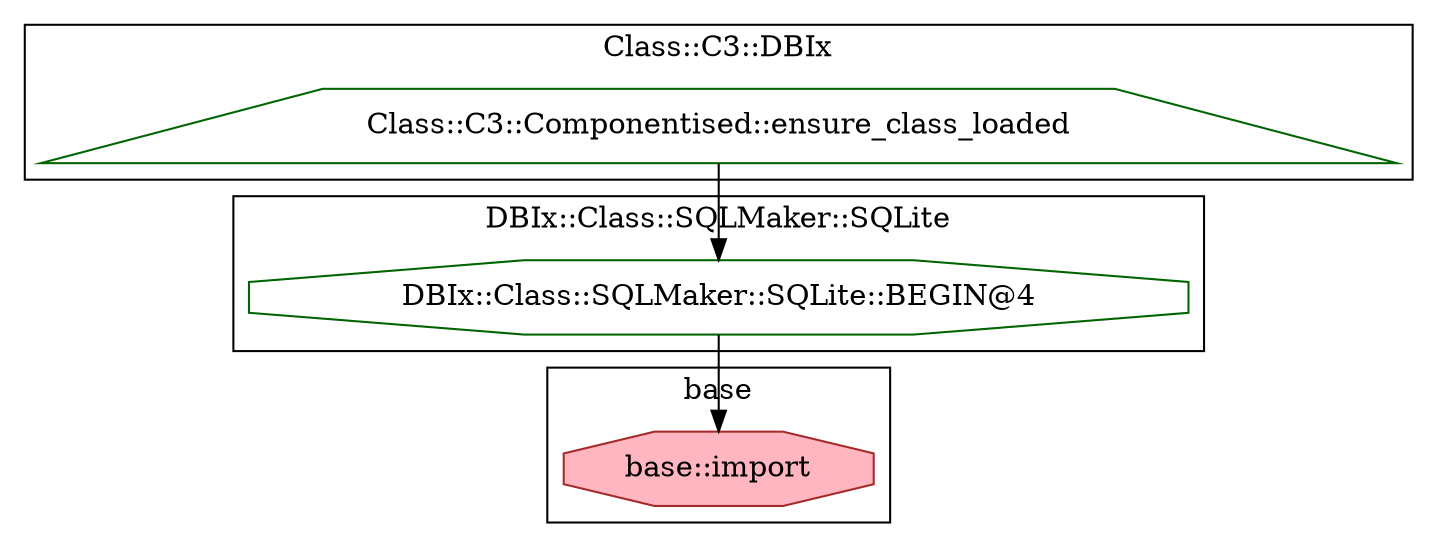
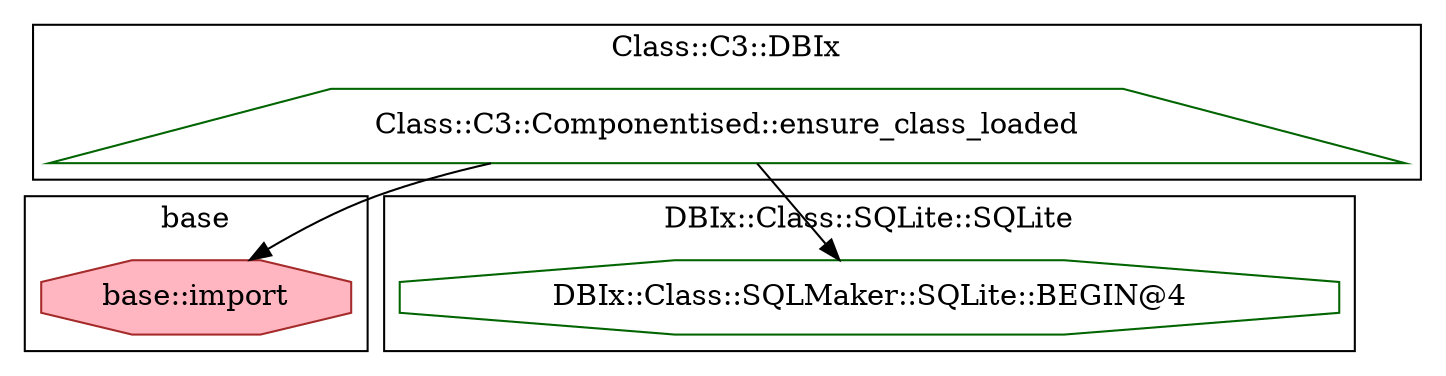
(719, 220) -> (869, 220)
(719, 380) -> (342, 210)
